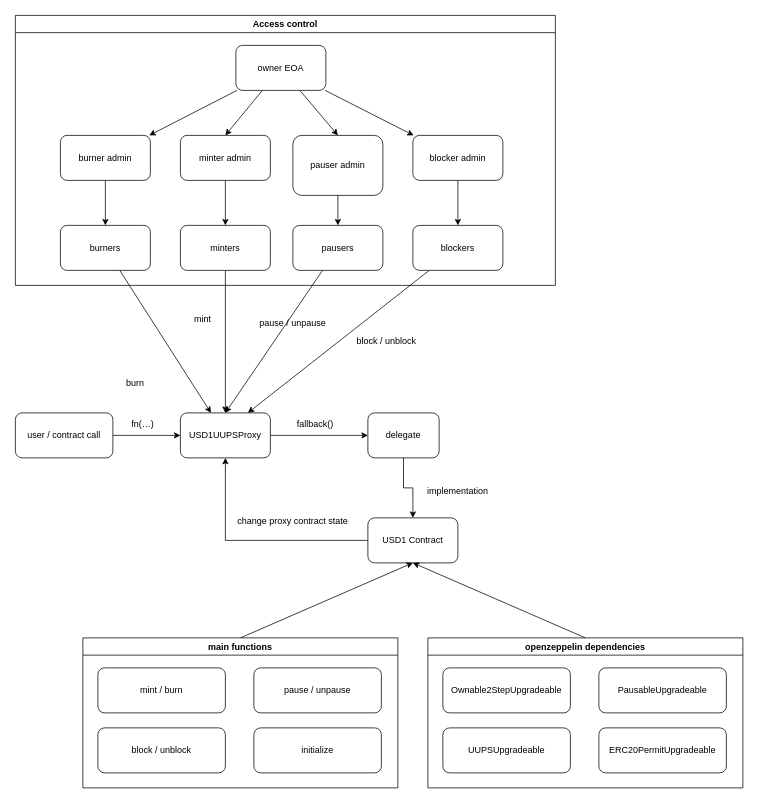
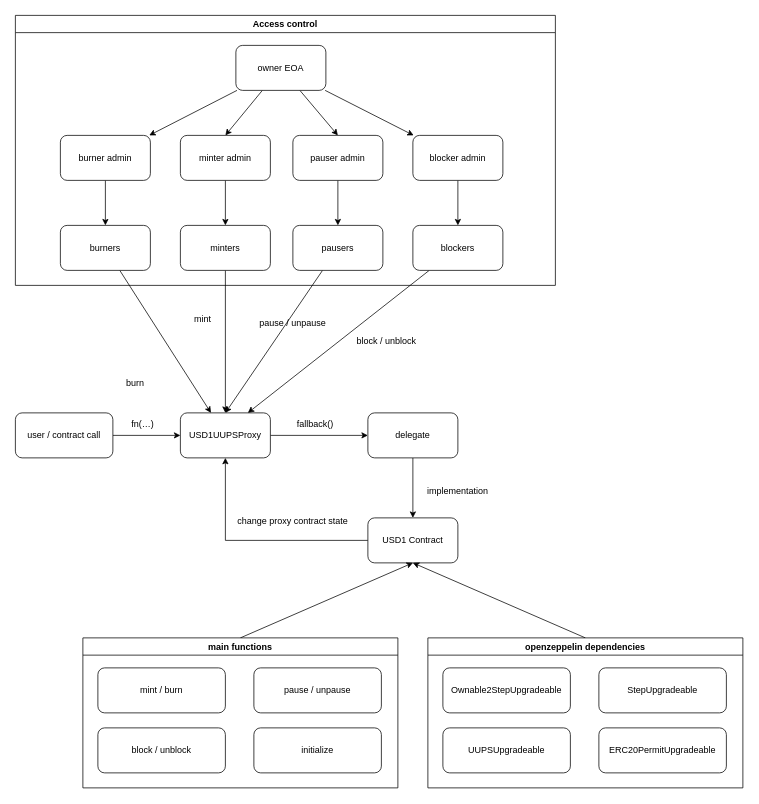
(338, 165) -> (338, 158)
(404, 435) -> (413, 435)
(663, 690) -> (663, 690)
